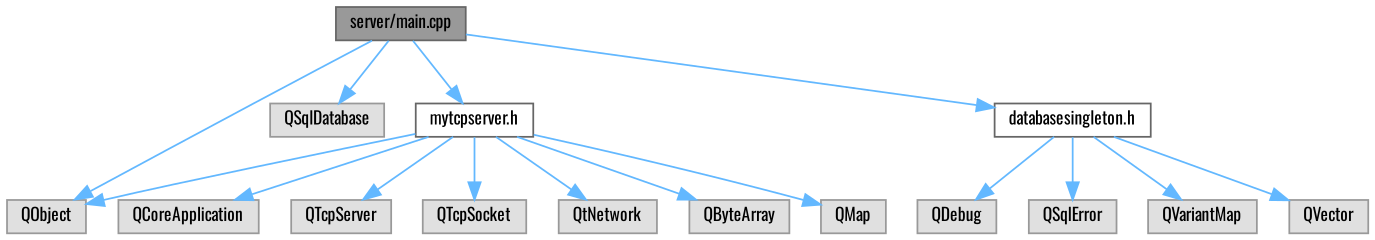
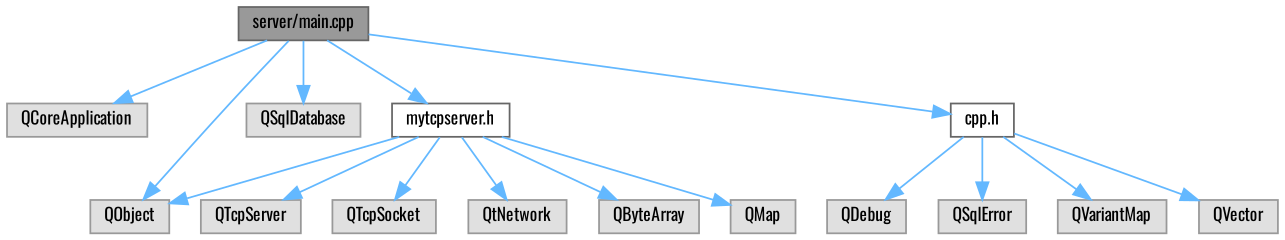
(1073, 120) -> (982, 120)
(340, 166) -> (199, 68)
